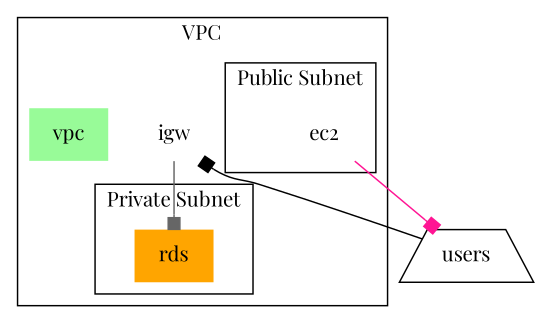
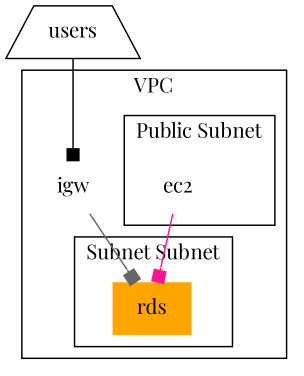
(69, 135) -> none
(397, 196) -> (166, 246)
(174, 201) -> (154, 254)
